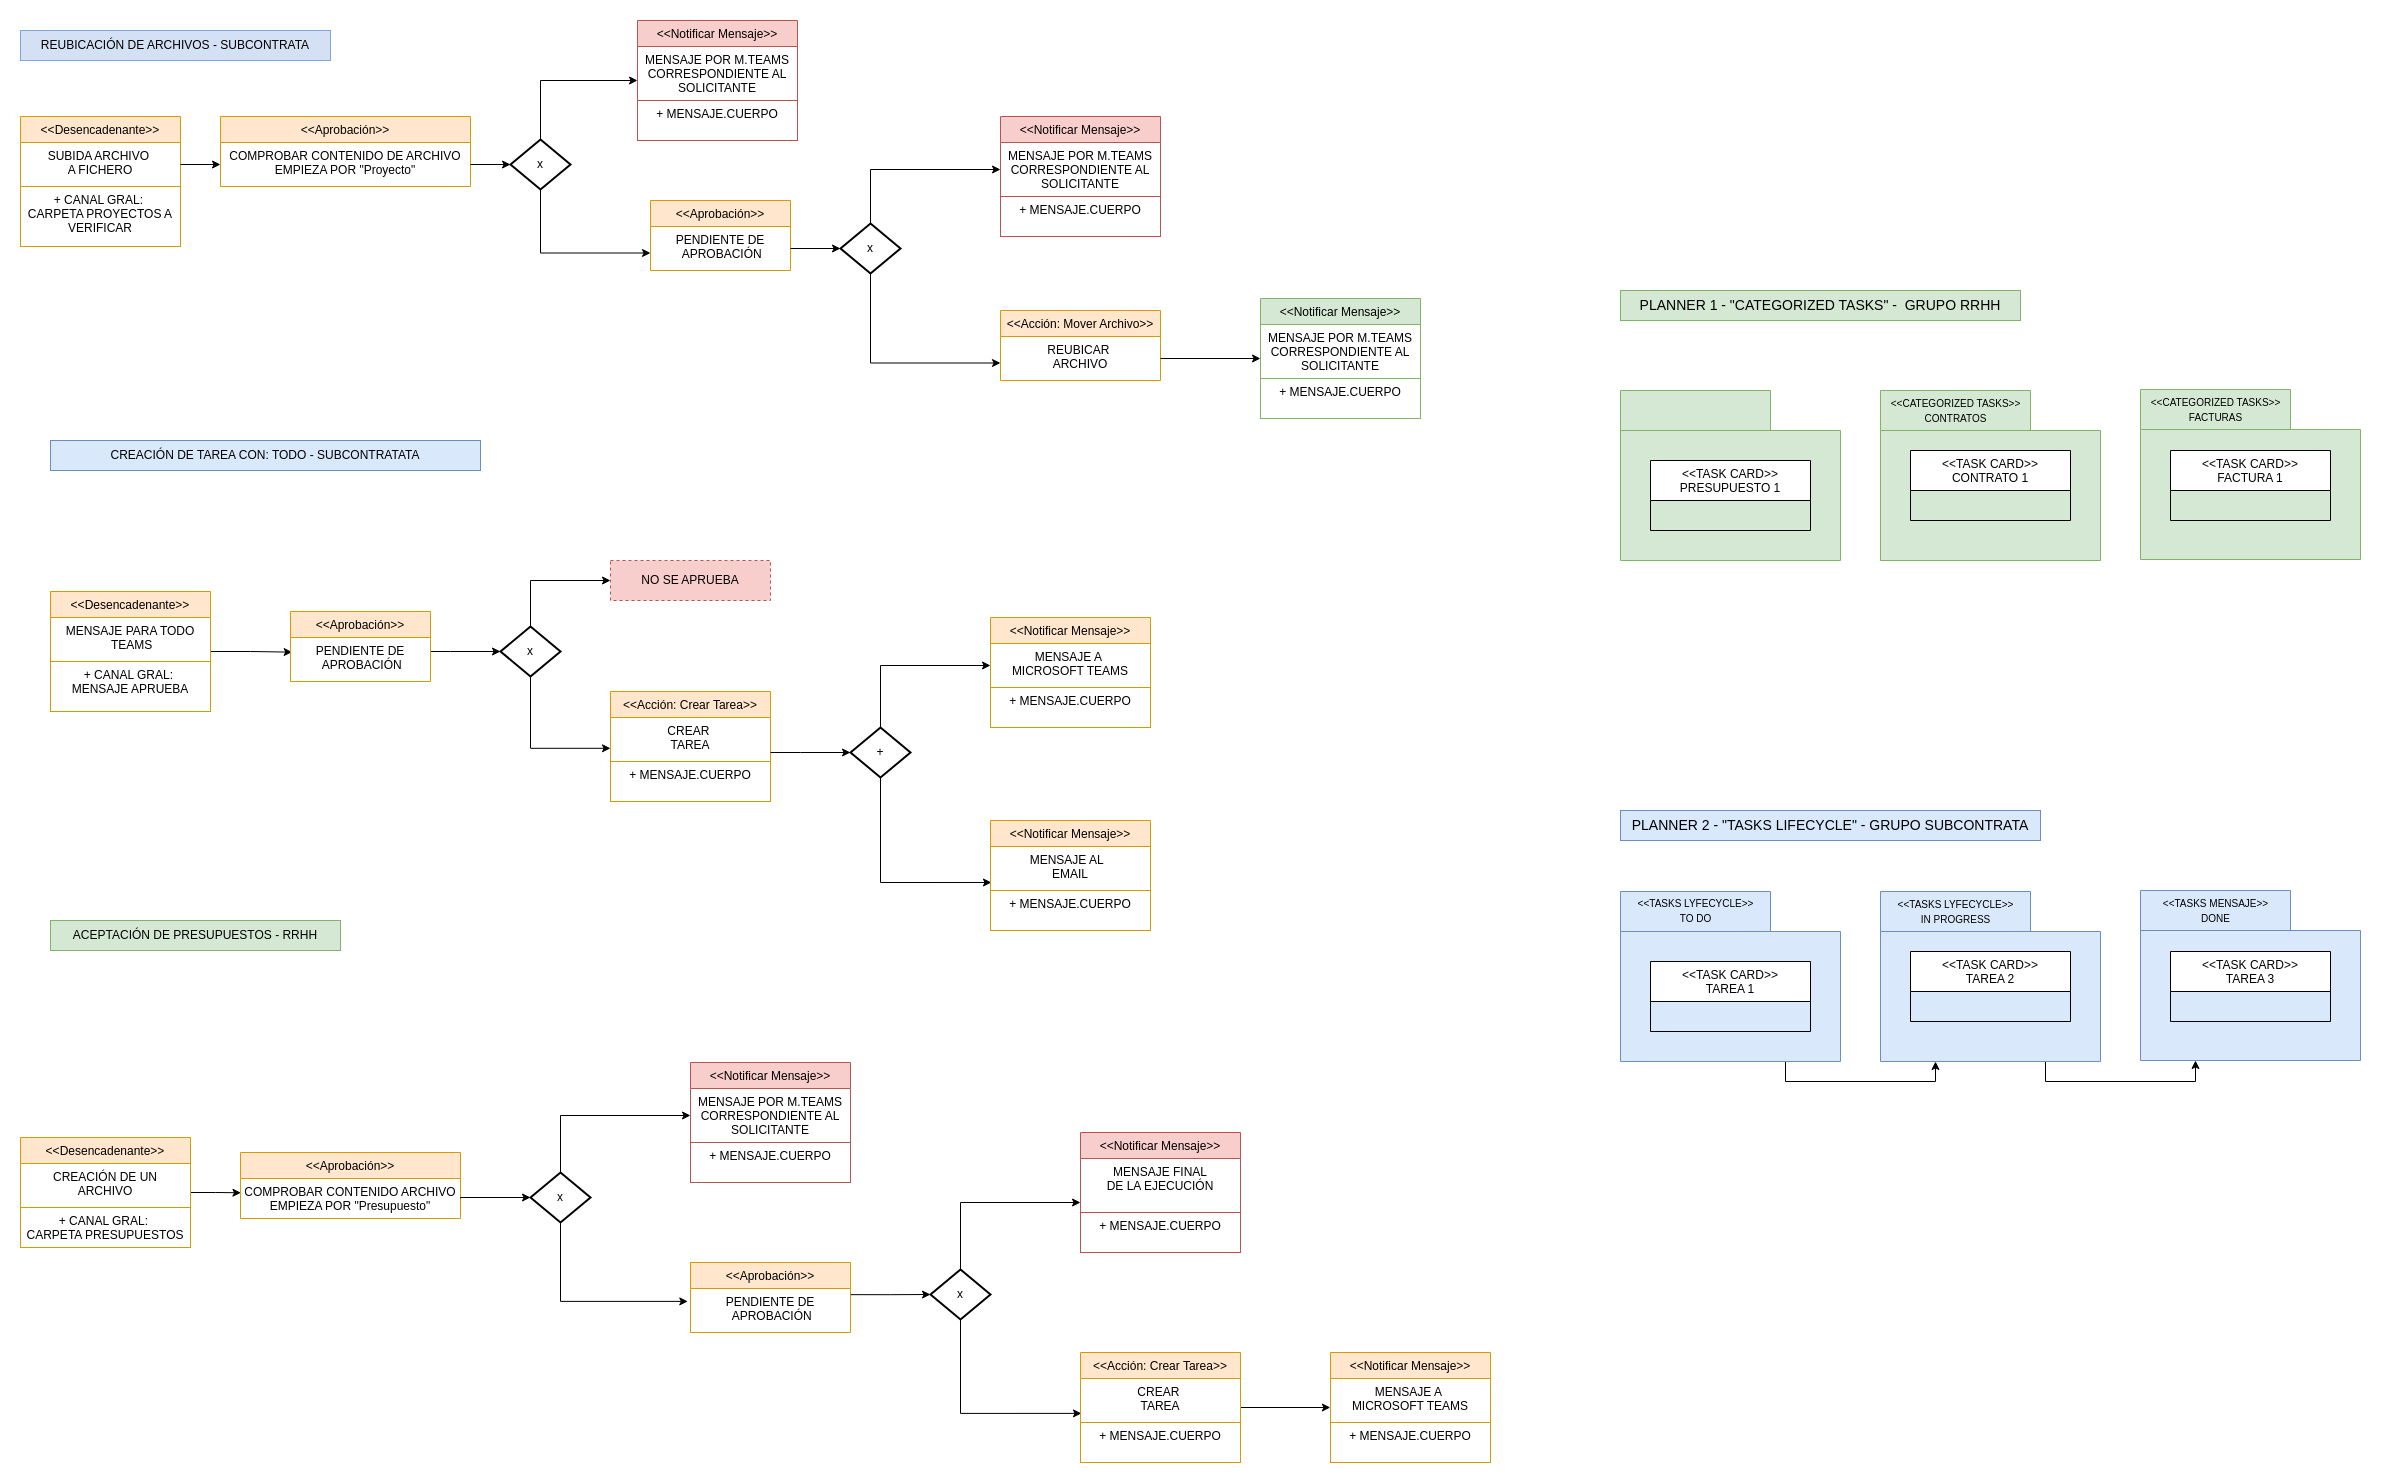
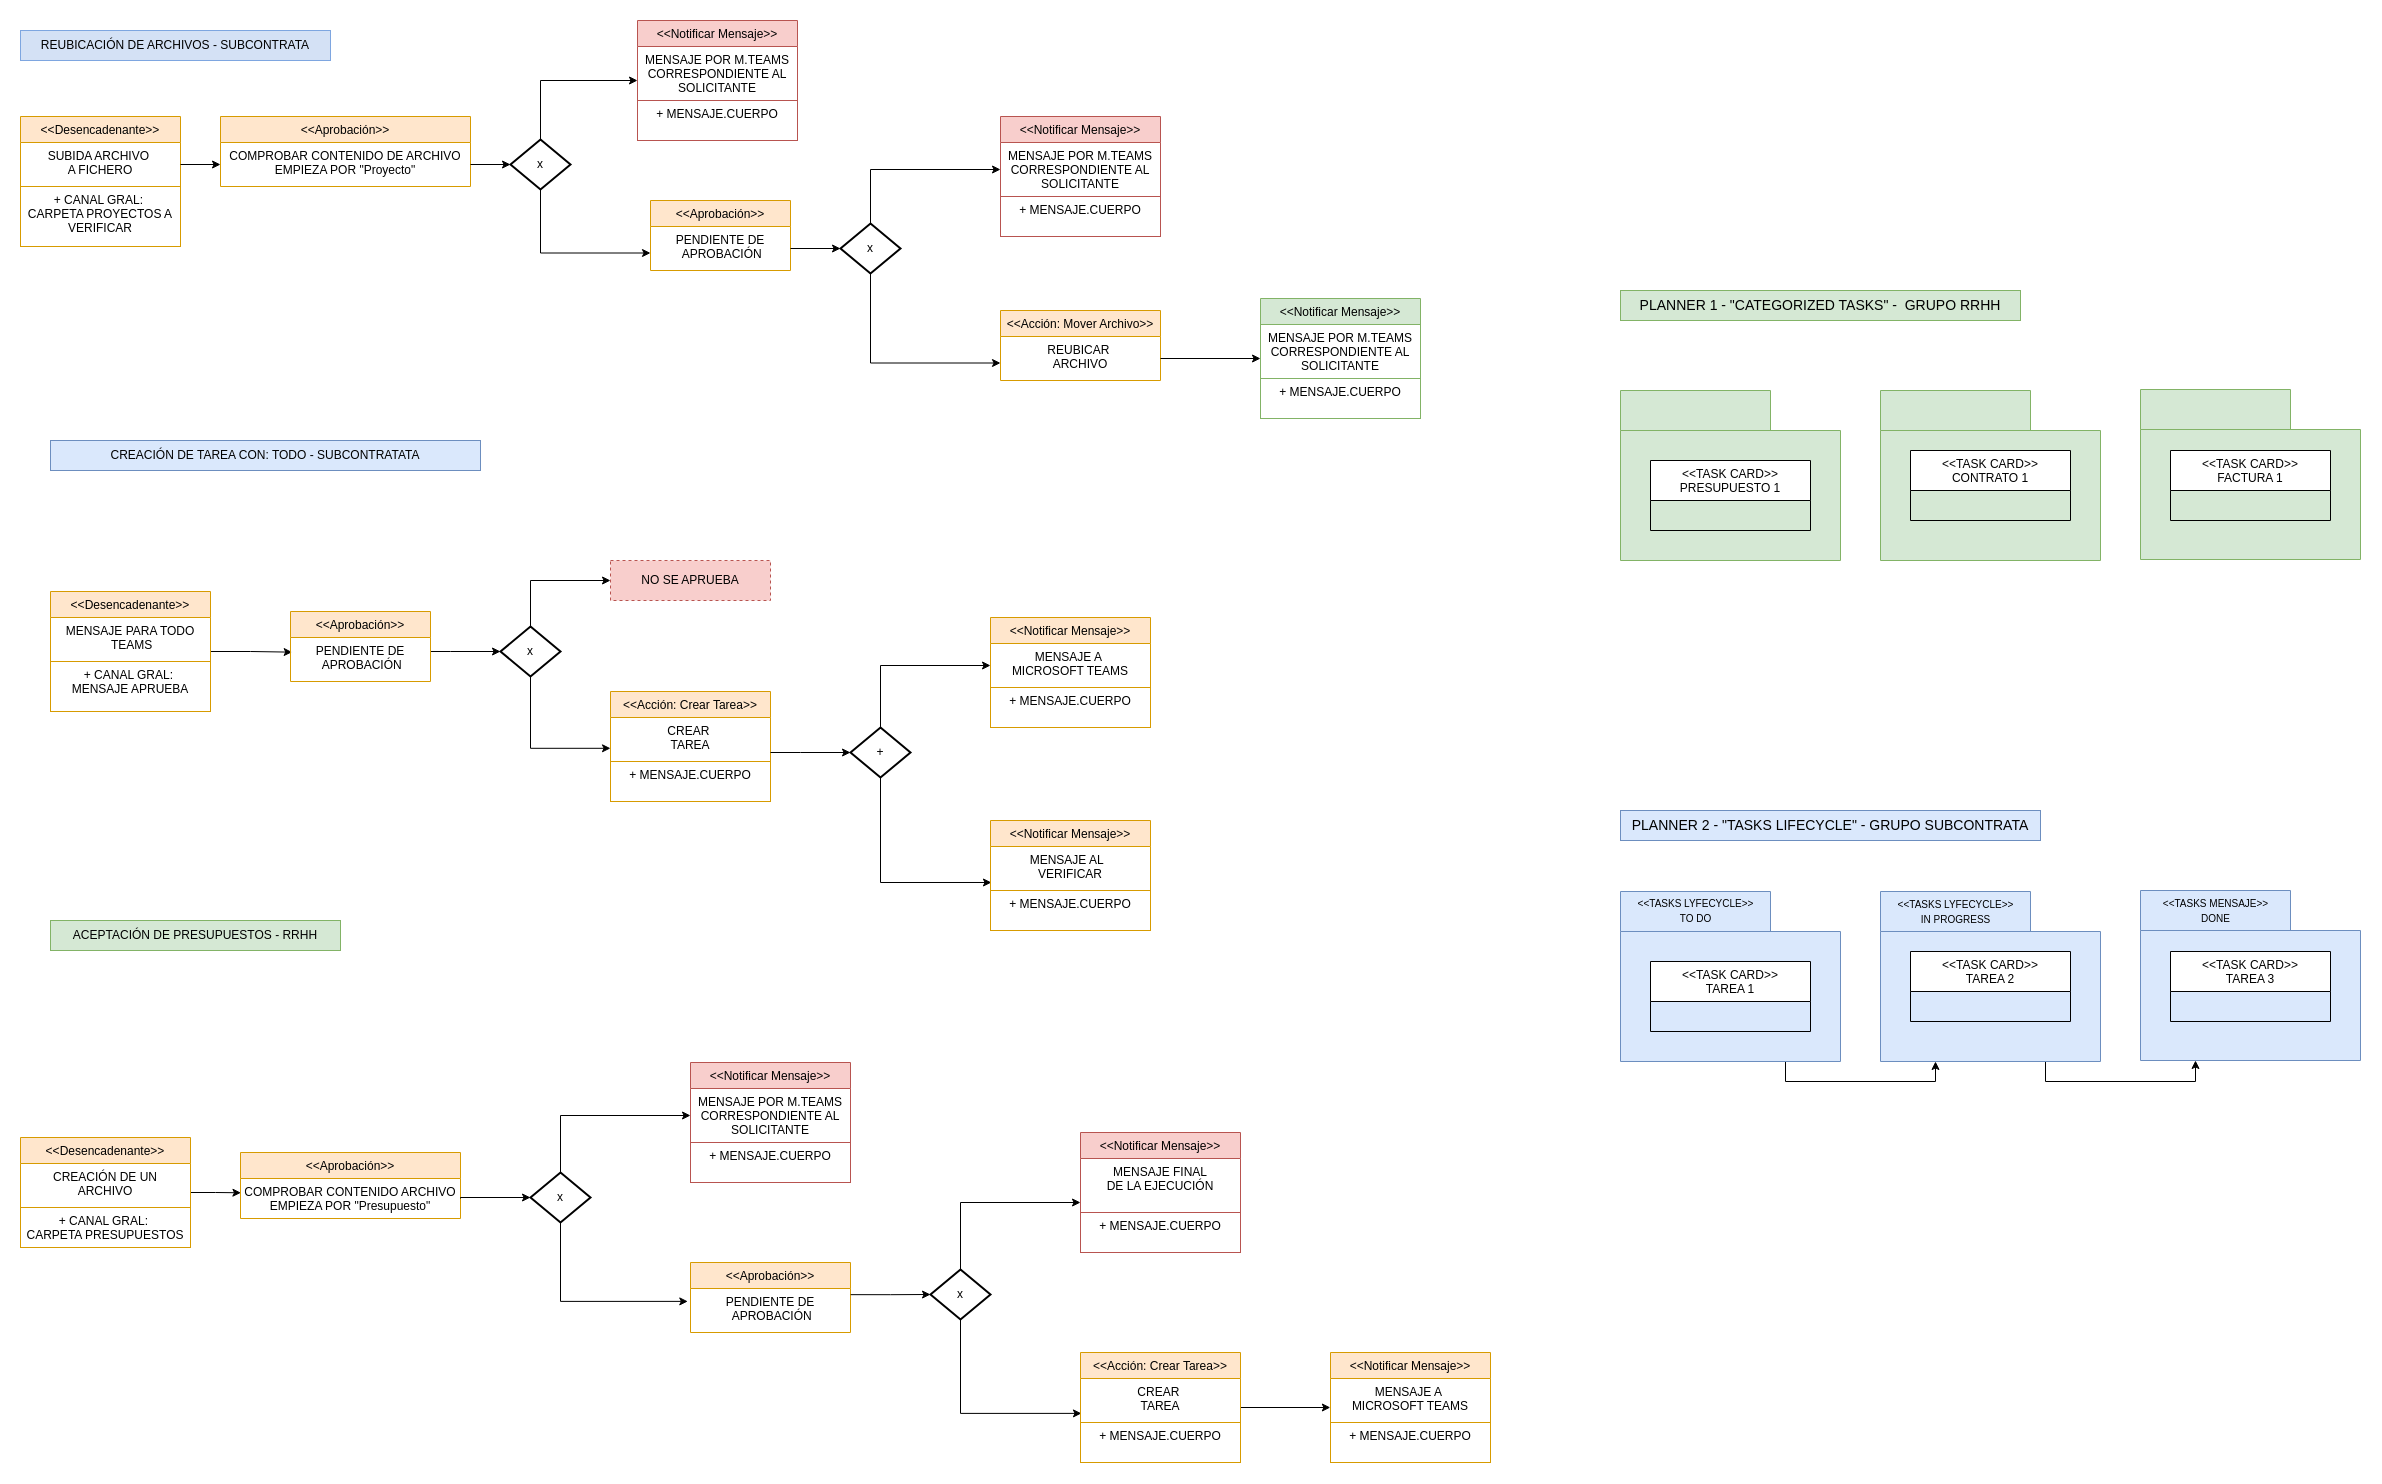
(2216, 410) -> none
(1956, 411) -> none
(1070, 860) -> (1070, 860)
